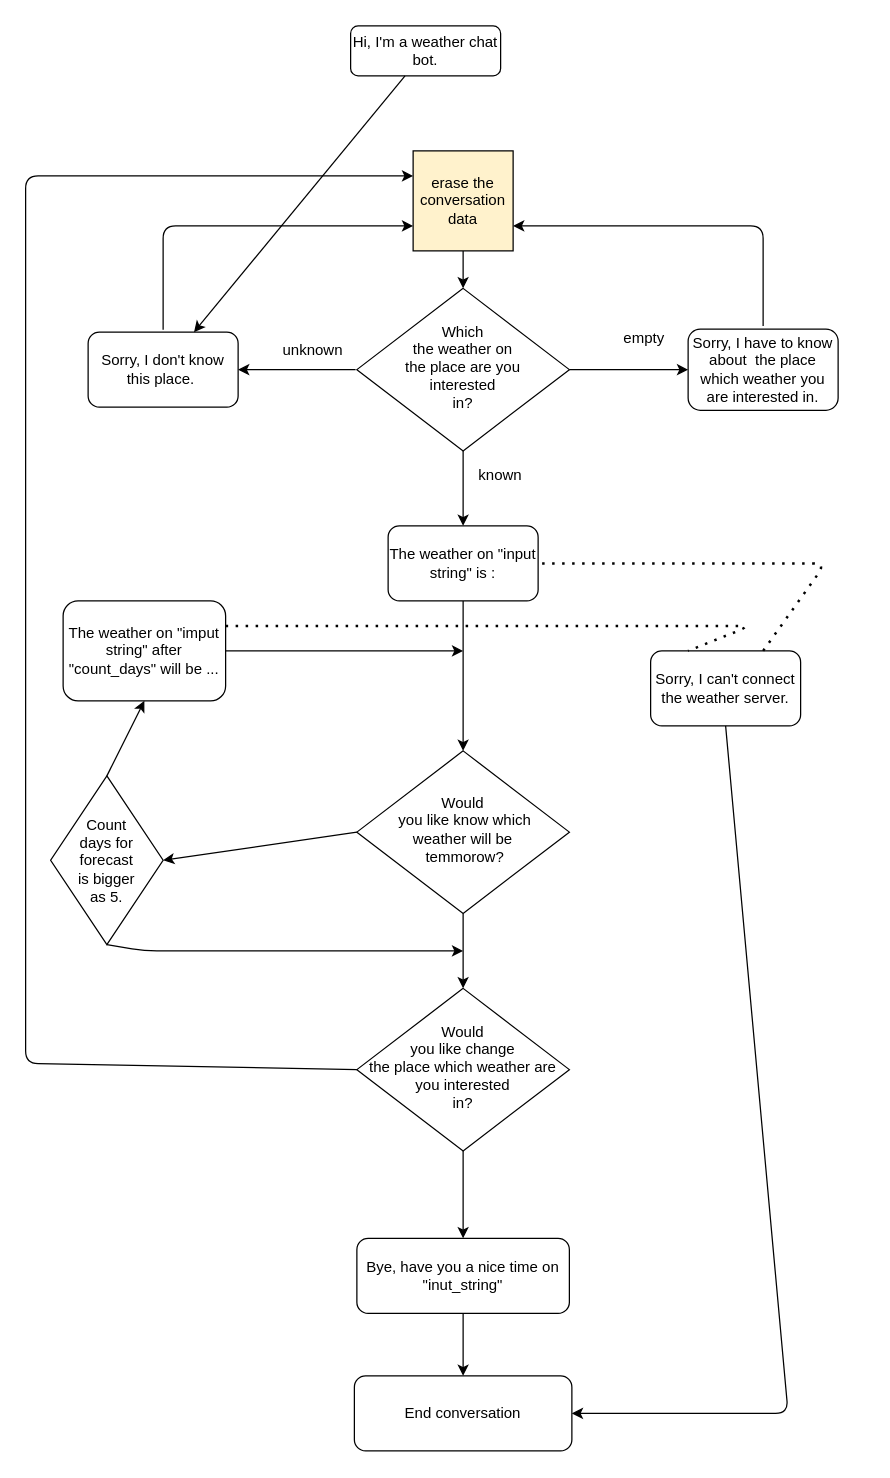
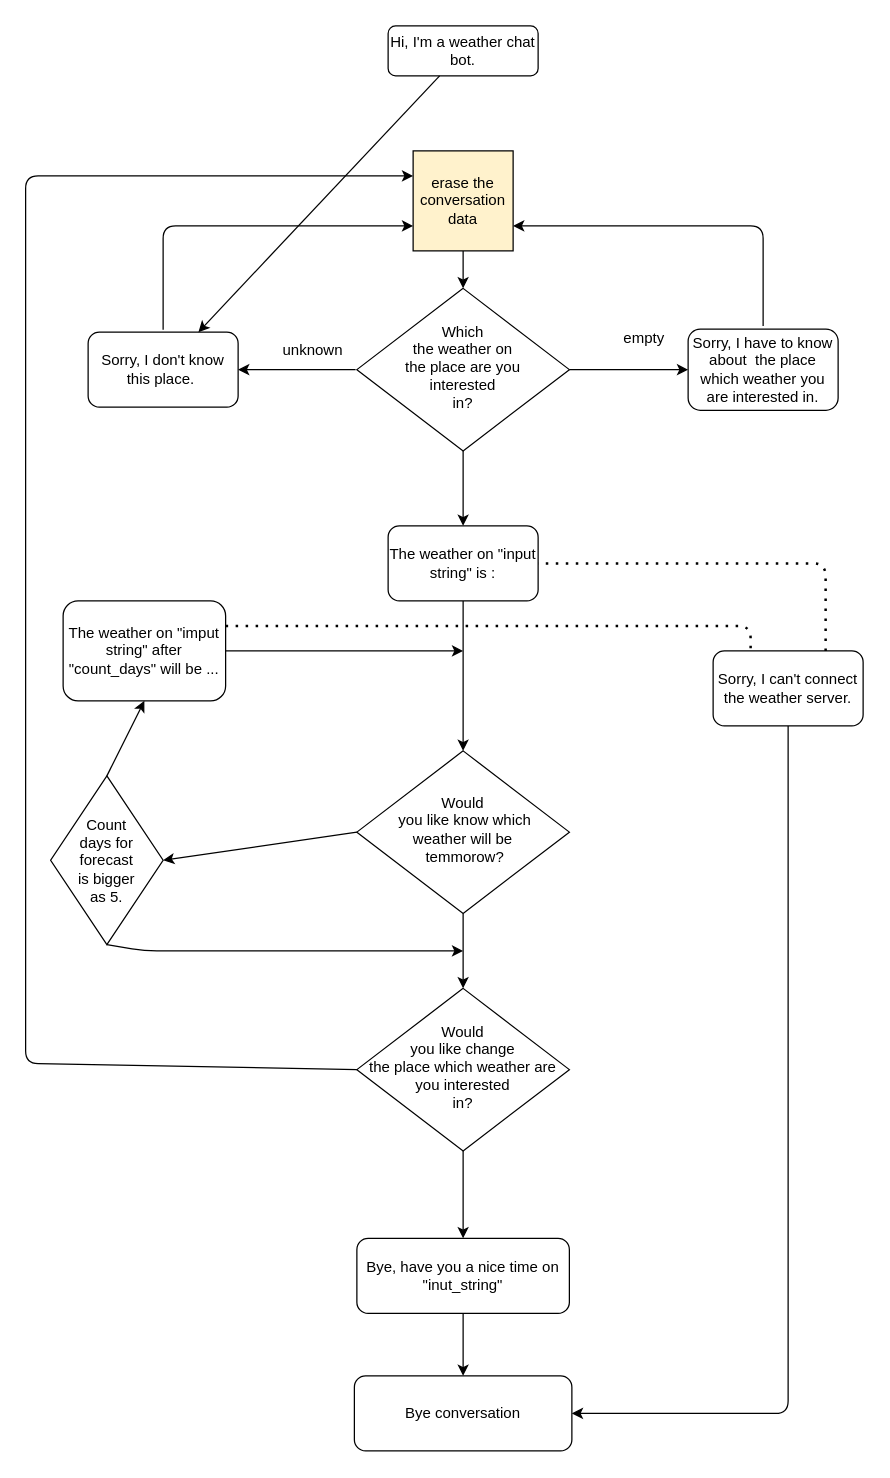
(426, 51) -> (463, 51)
(501, 476) -> none
(726, 688) -> (788, 688)
(463, 1413) -> (463, 1413)
